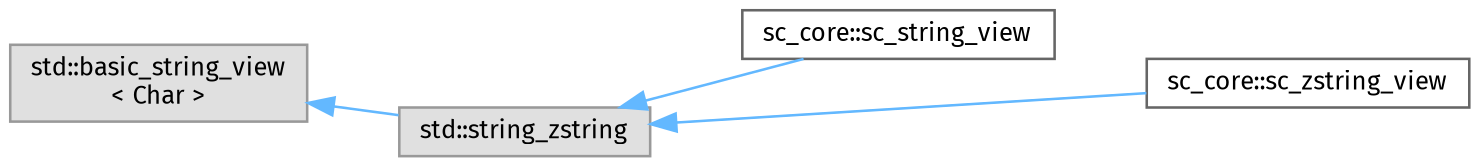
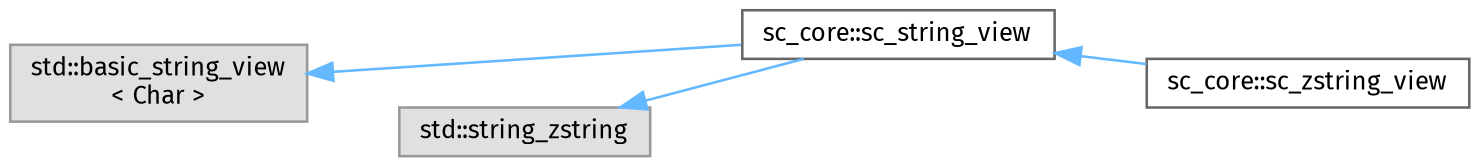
(912, 108) -> (1114, 60)
(366, 111) -> (537, 58)
